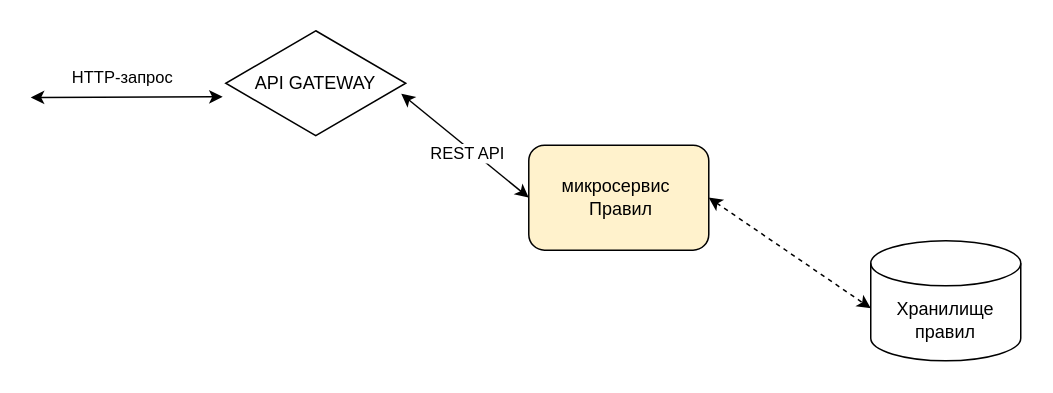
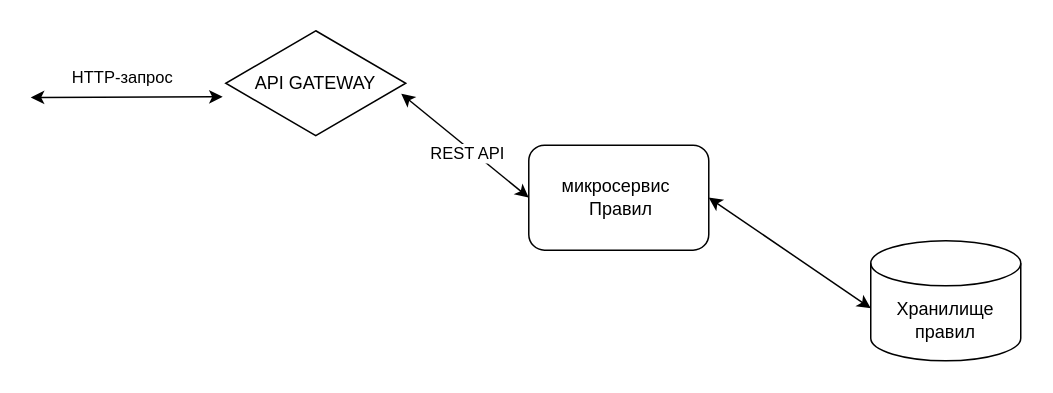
(619, 198) -> (619, 198)
(789, 252) -> (789, 252)
